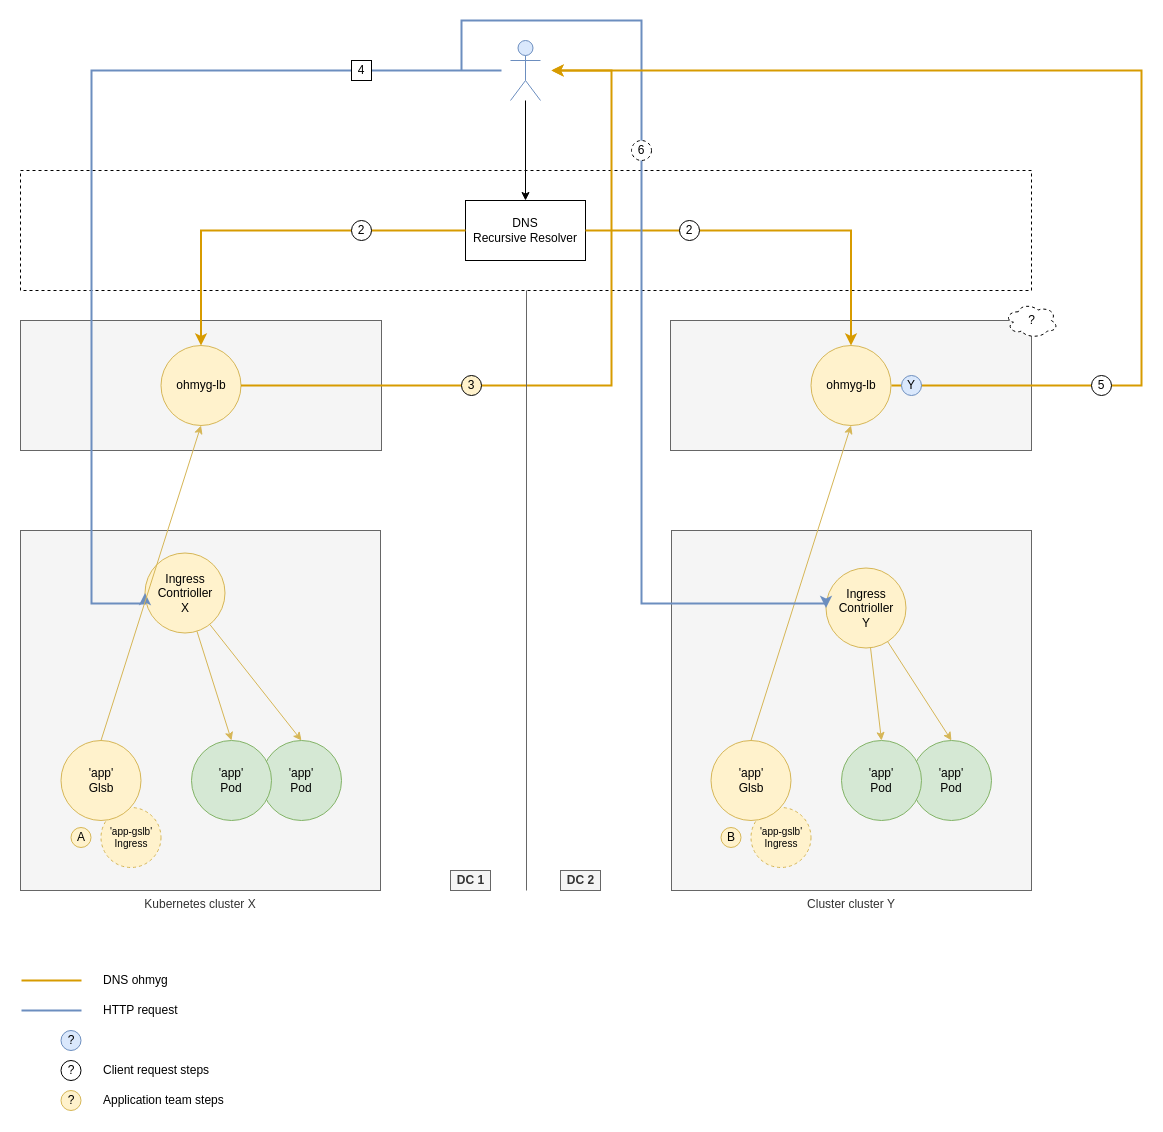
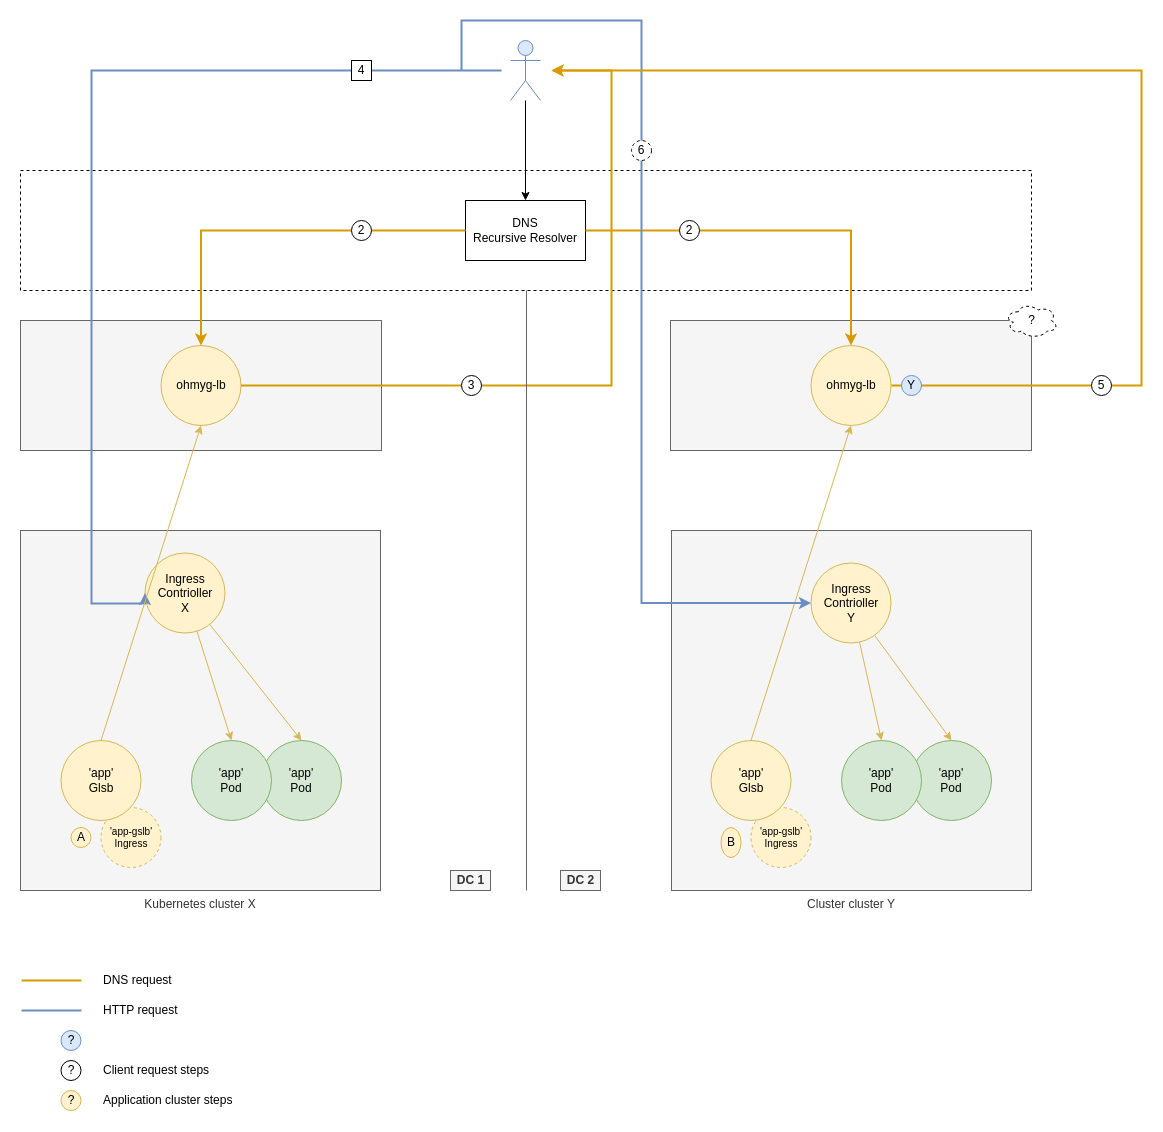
(472, 386) -> (472, 386)
(866, 608) -> (851, 603)
(731, 838) -> (731, 843)
(132, 981) -> (139, 981)
(170, 1101) -> (178, 1101)
